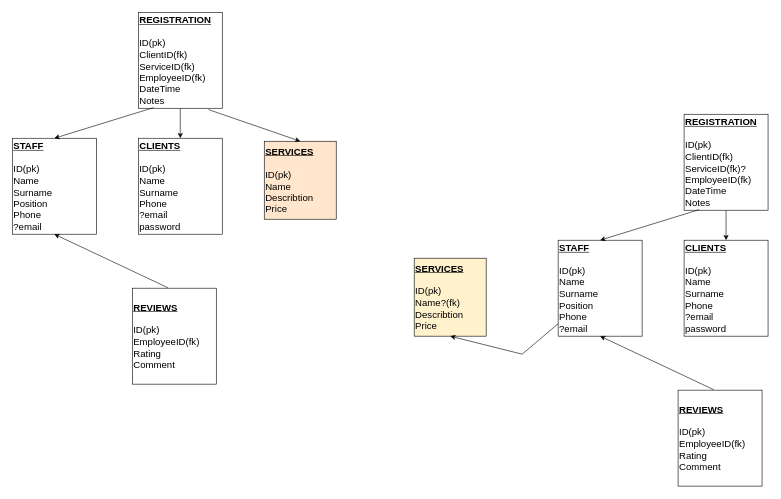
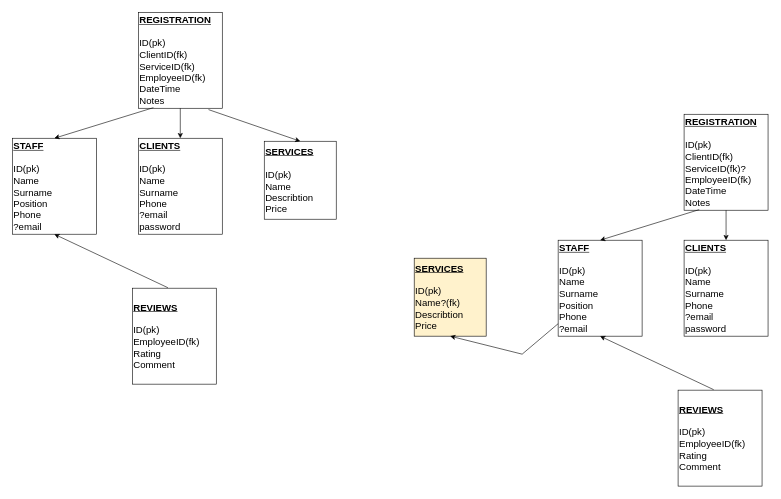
(300, 180) -> (300, 180)
